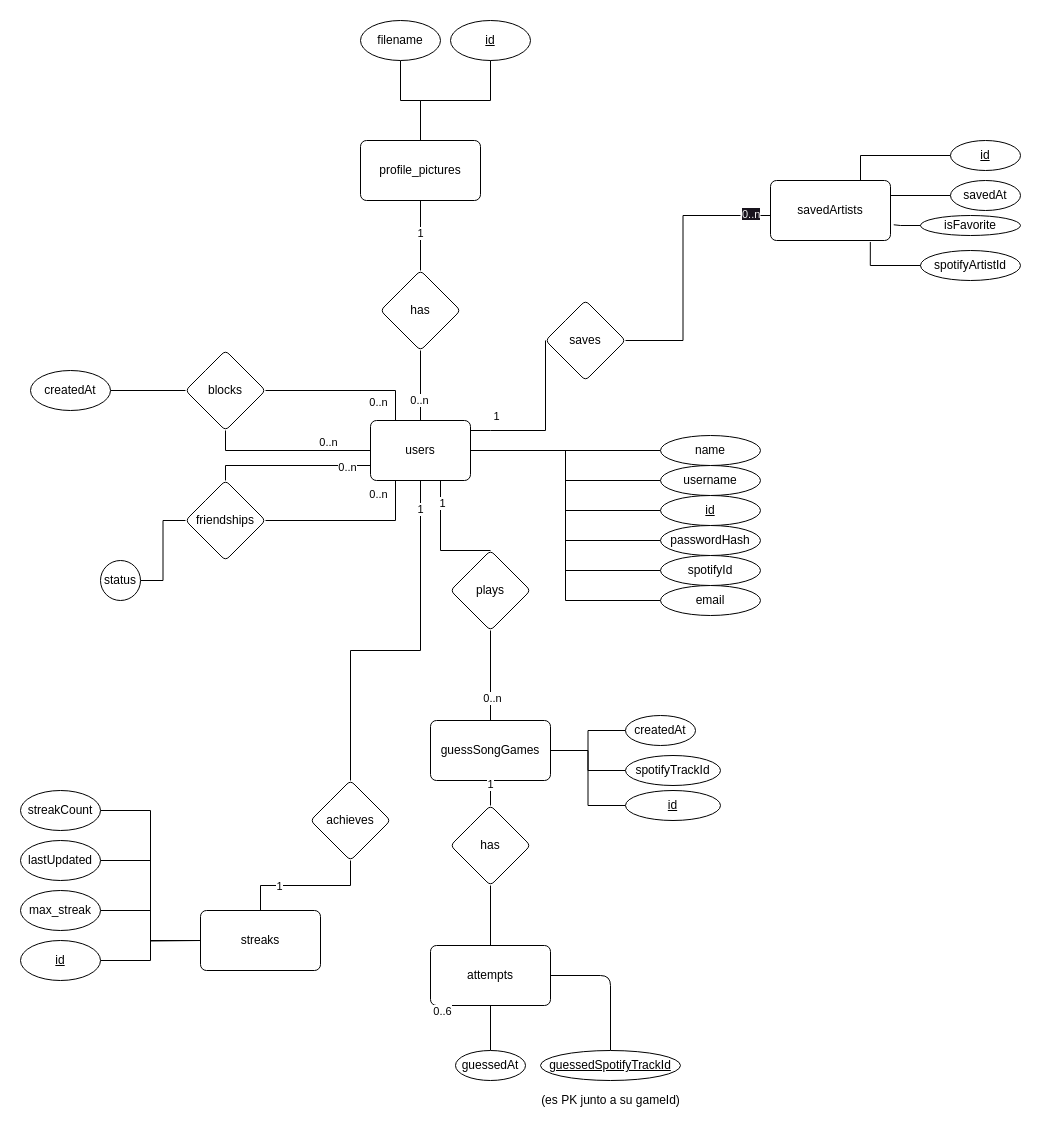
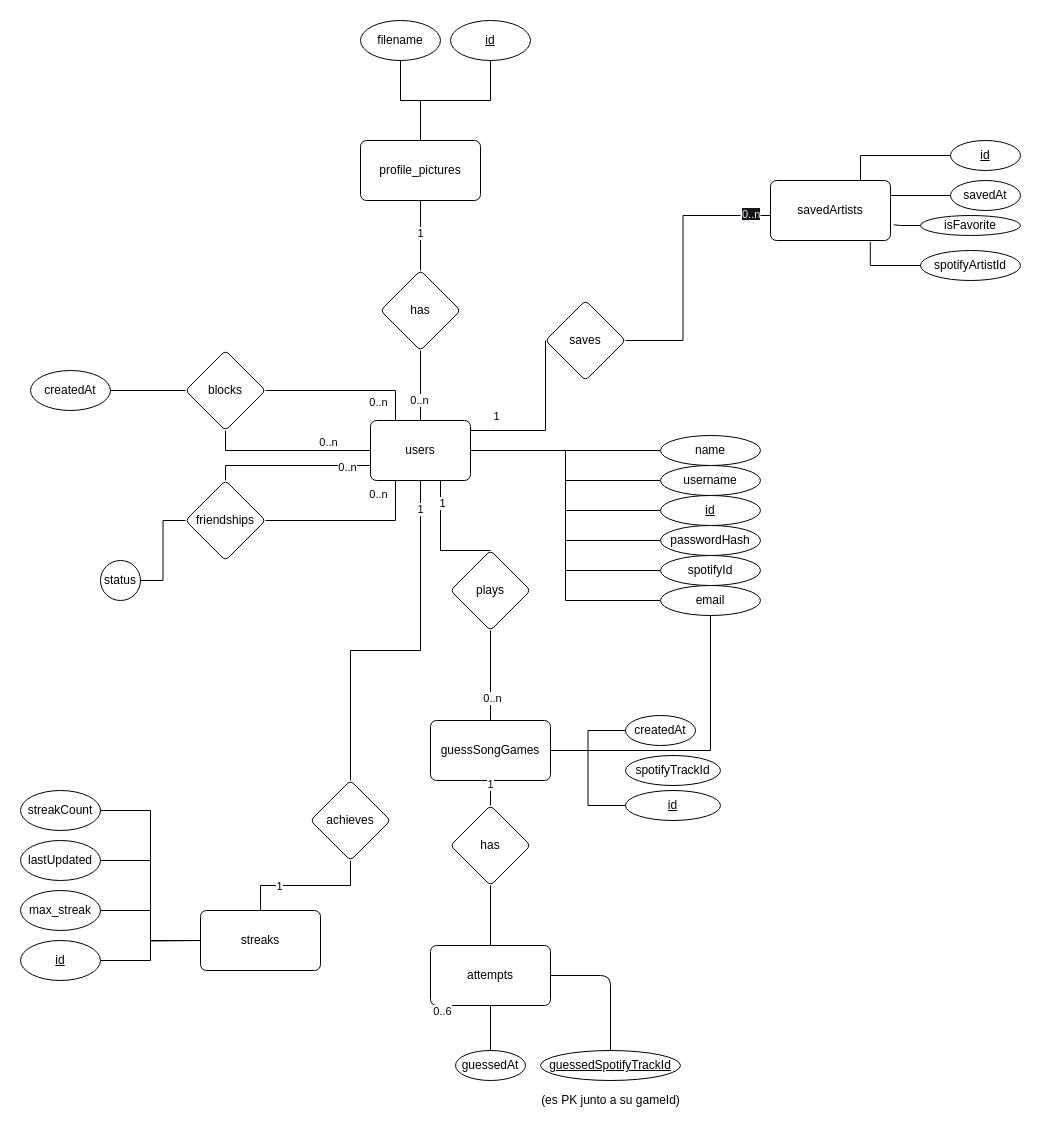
(607, 771) -> (711, 744)
